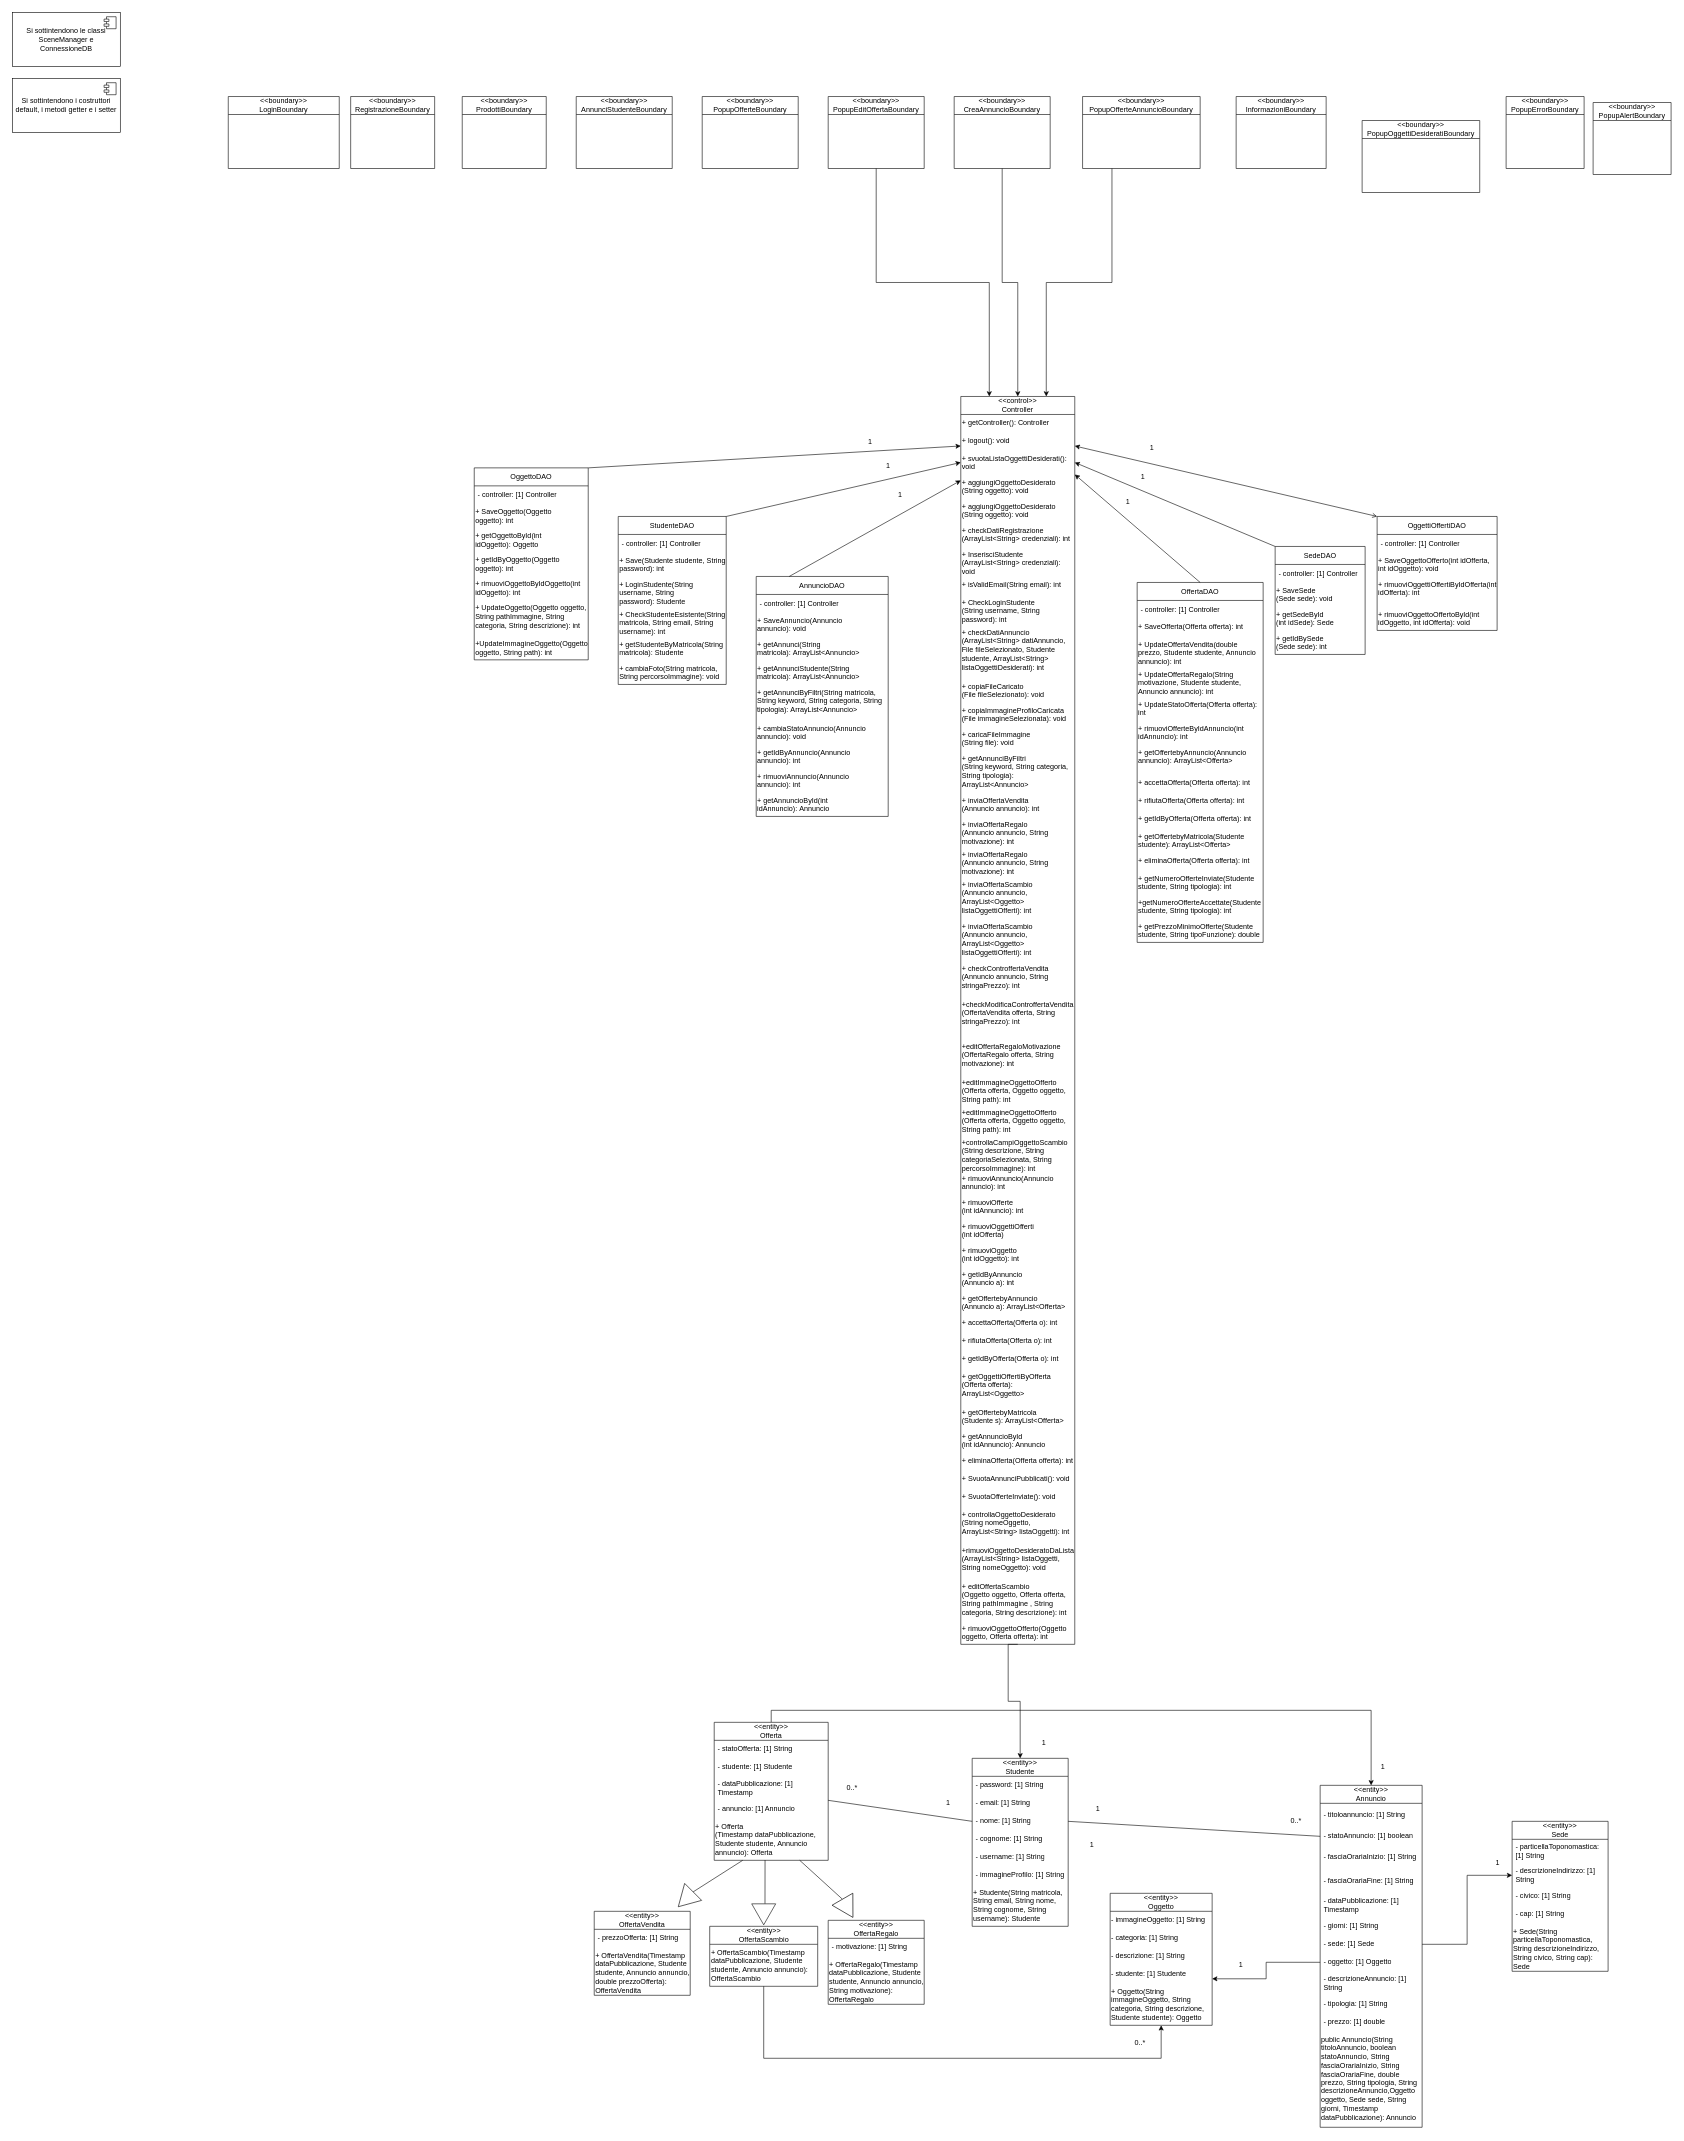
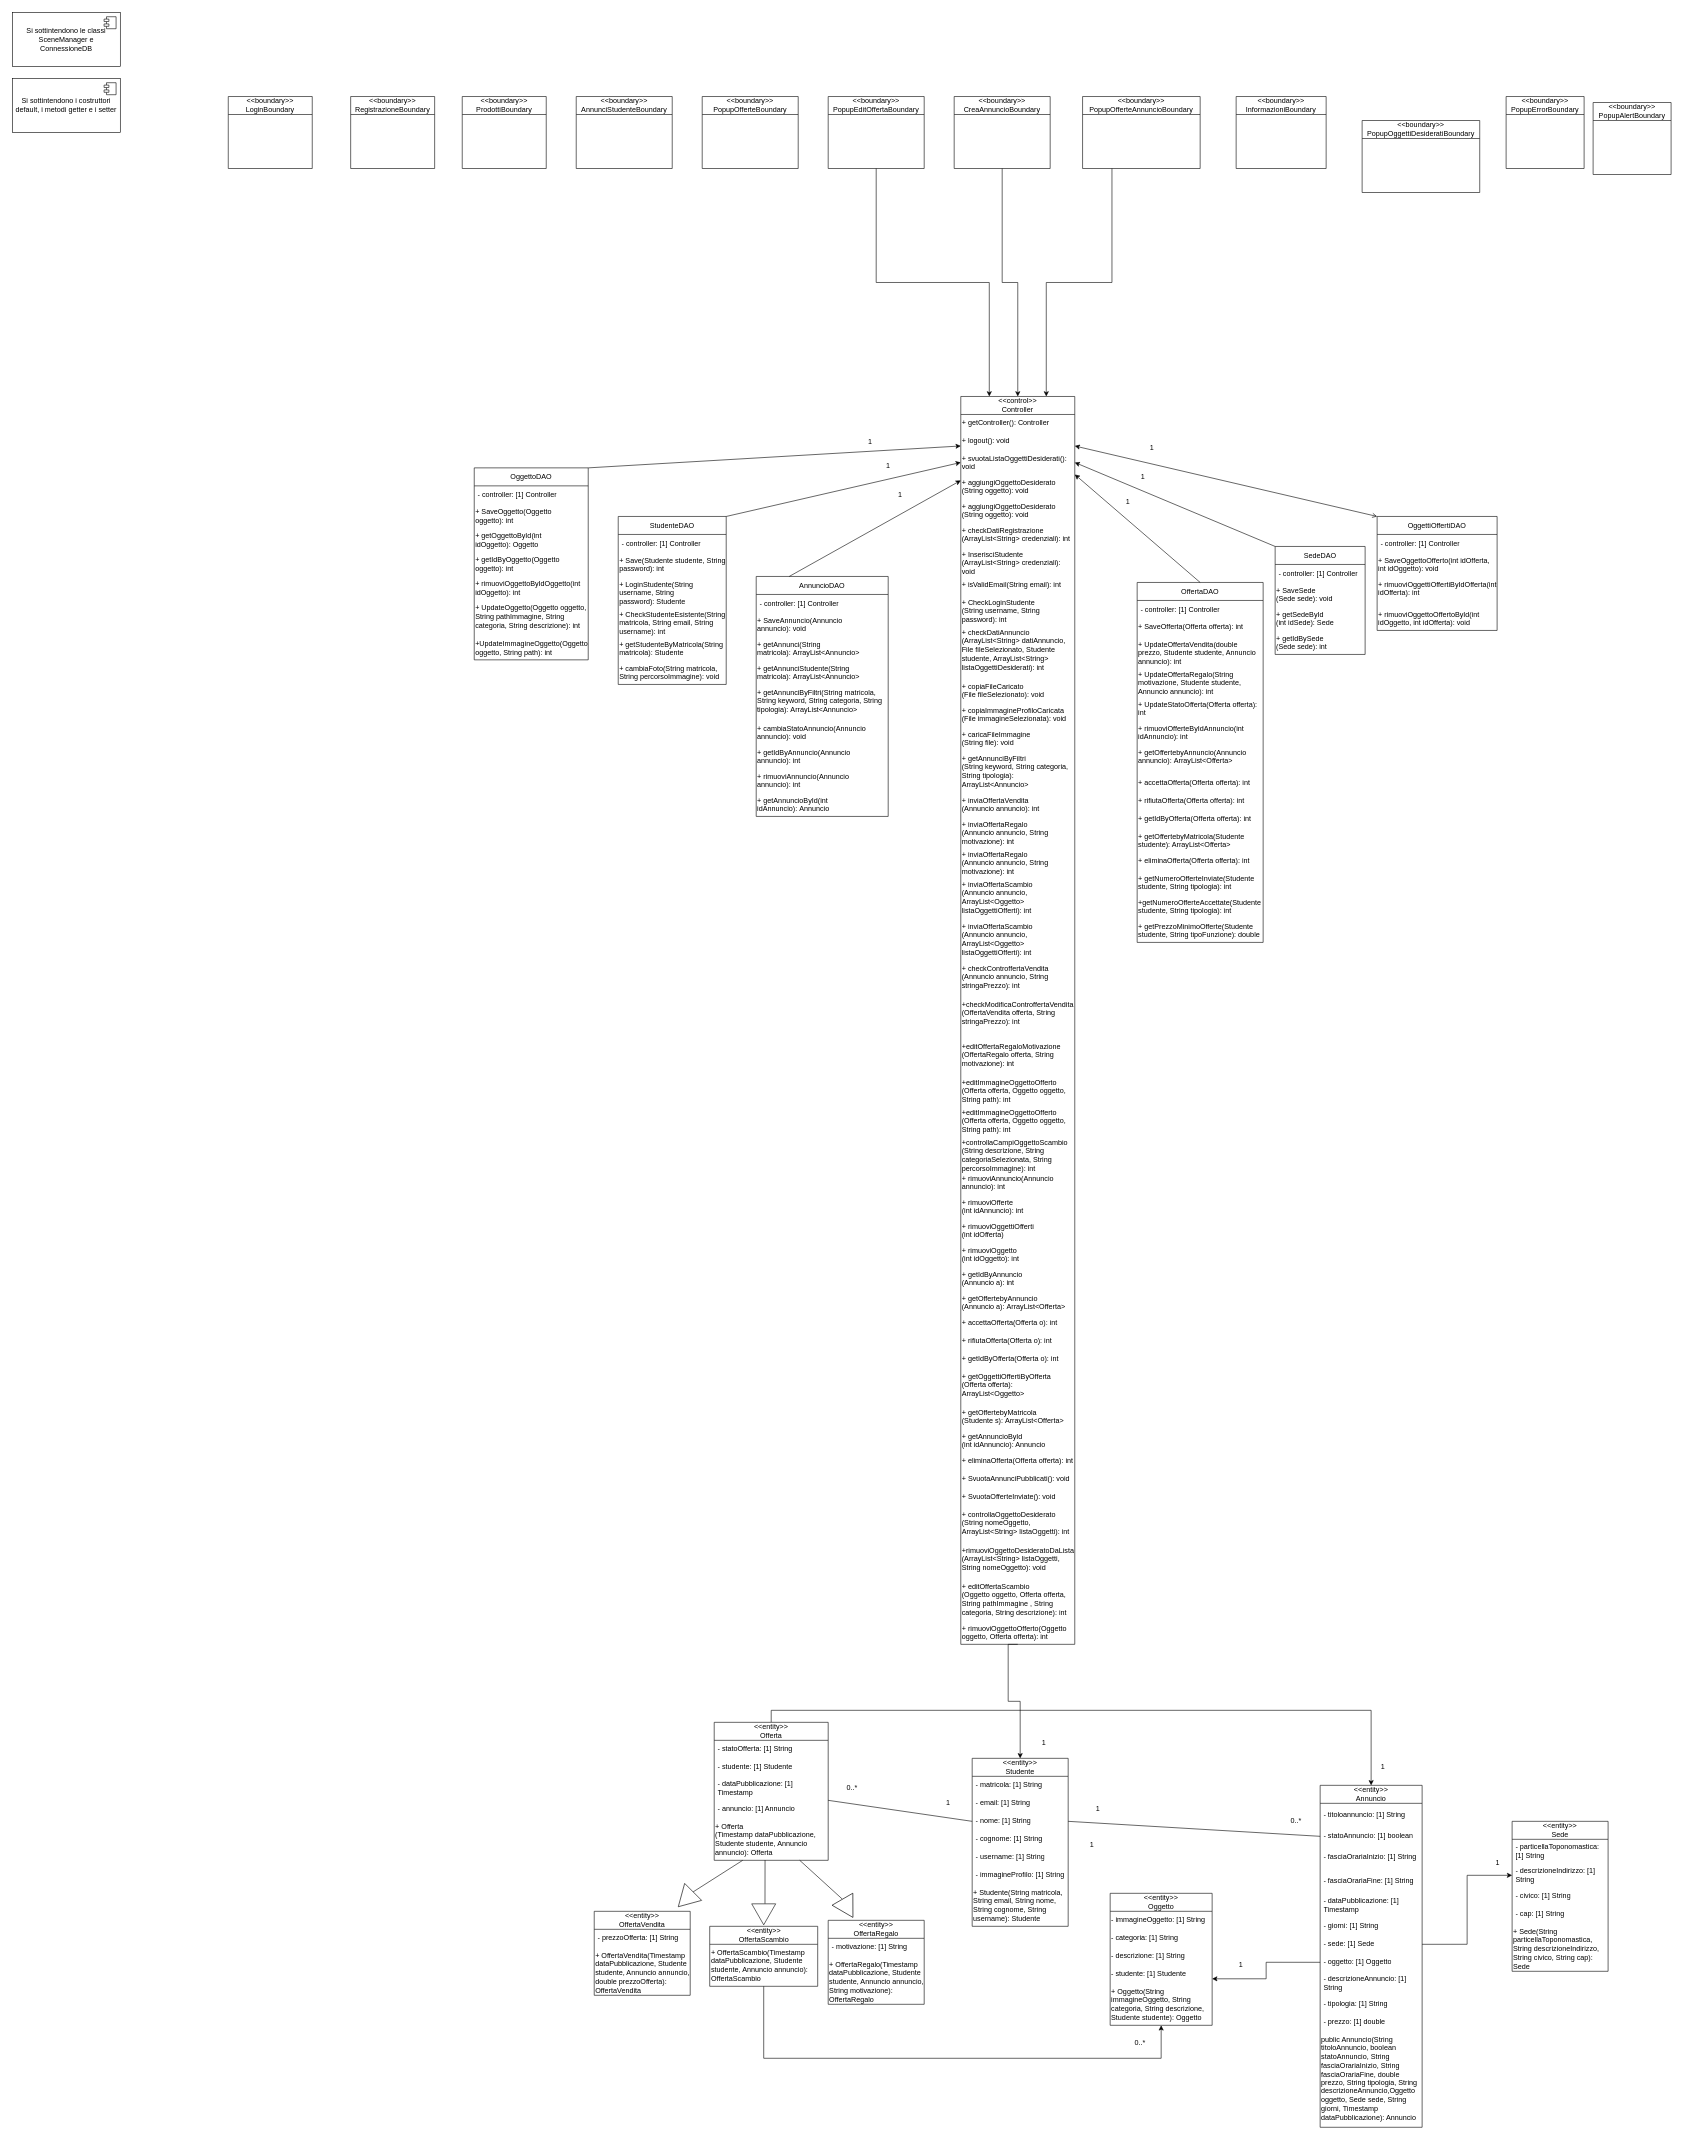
(284, 132) -> (270, 132)
(1016, 1785) -> (1016, 1785)
